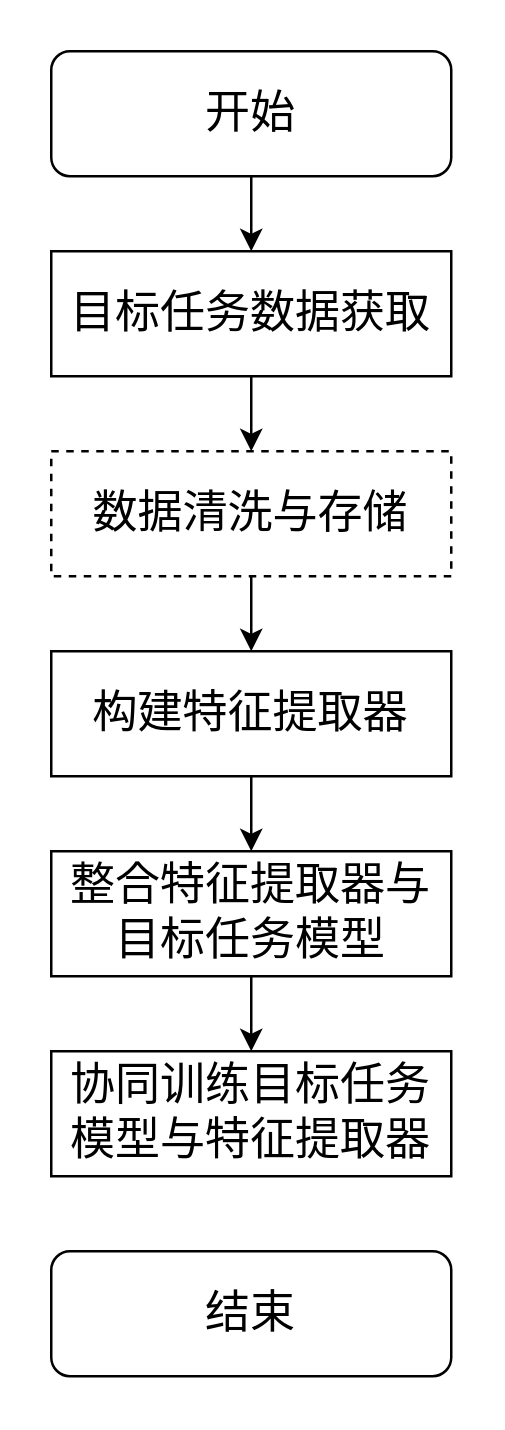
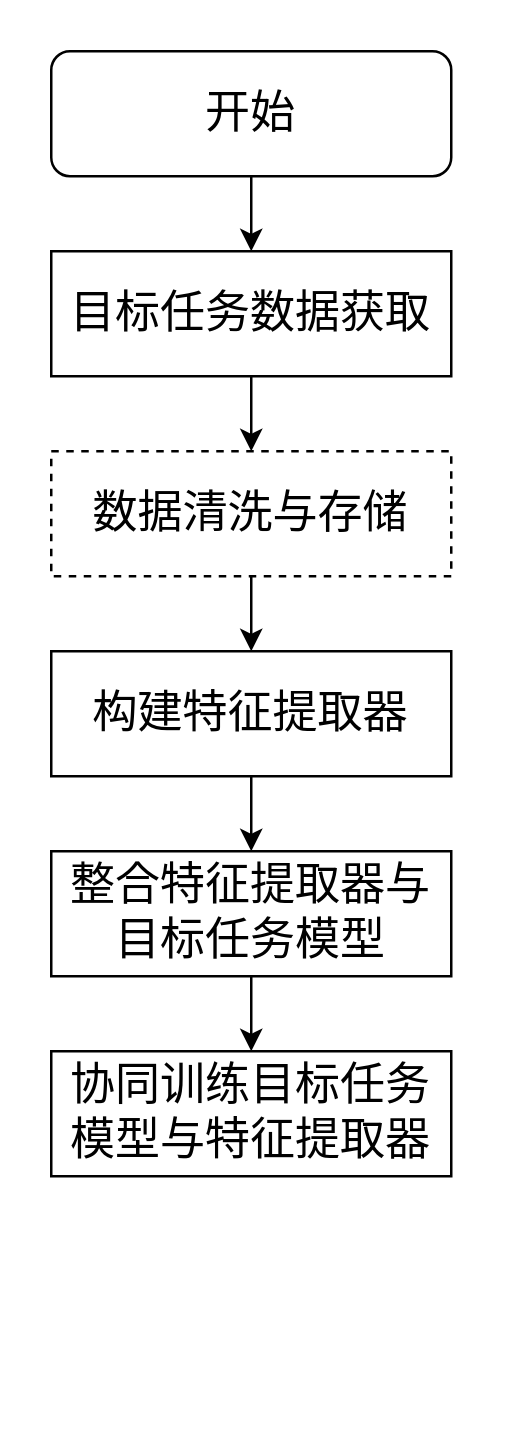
(251, 1314) -> none
